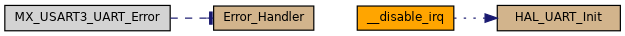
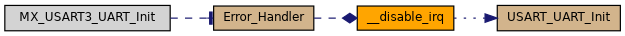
(88, 18) -> (88, 18)
none -> (328, 18)
(559, 18) -> (559, 18)
